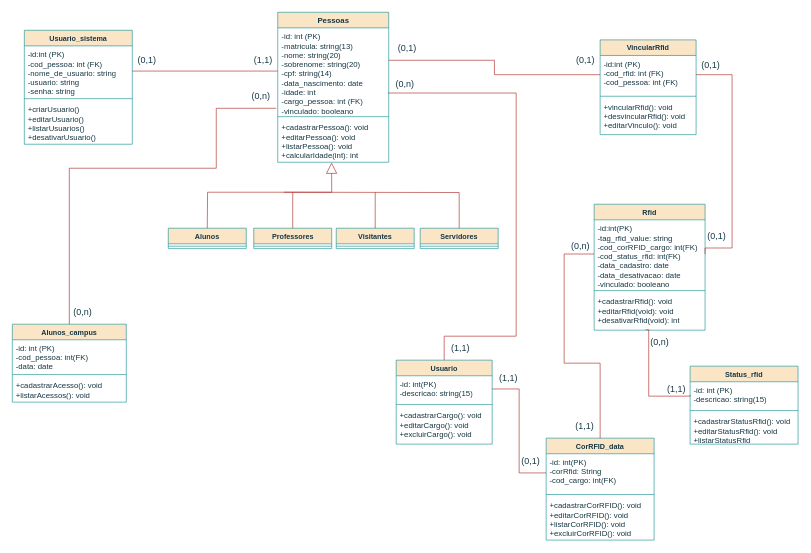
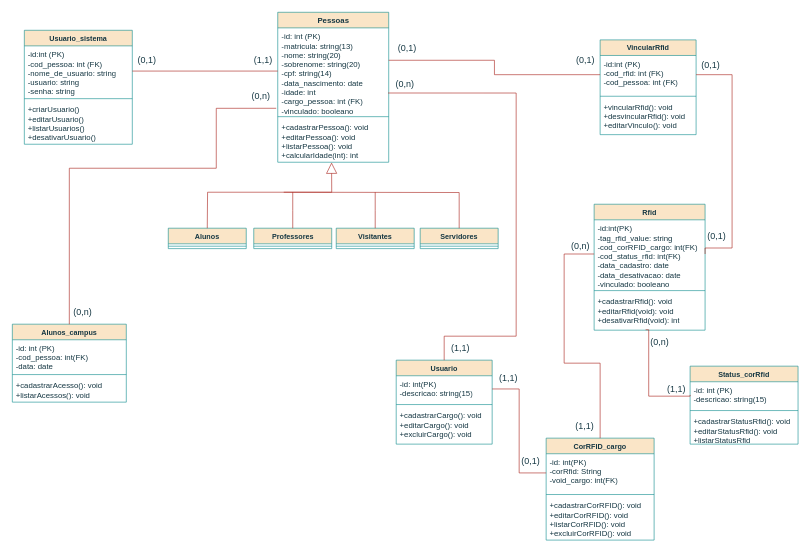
(744, 375) -> (744, 375)
(600, 447) -> (600, 447)
(588, 472) -> (590, 472)
